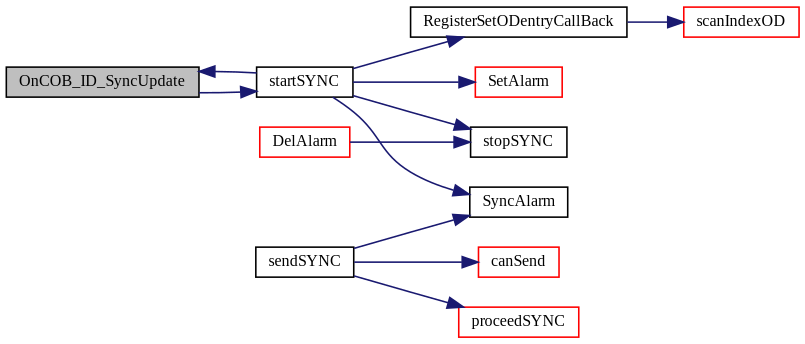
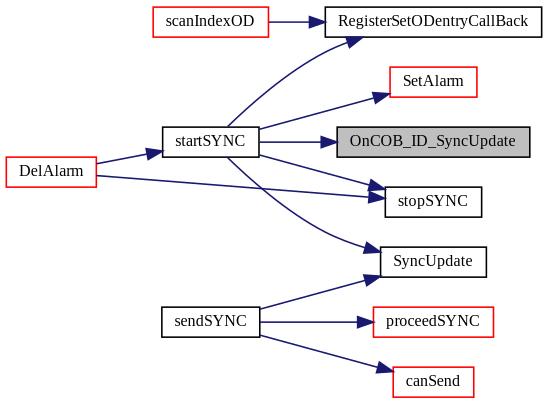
(648, 22) -> (289, 22)
(220, 93) -> (122, 159)
(519, 202) -> (433, 262)
